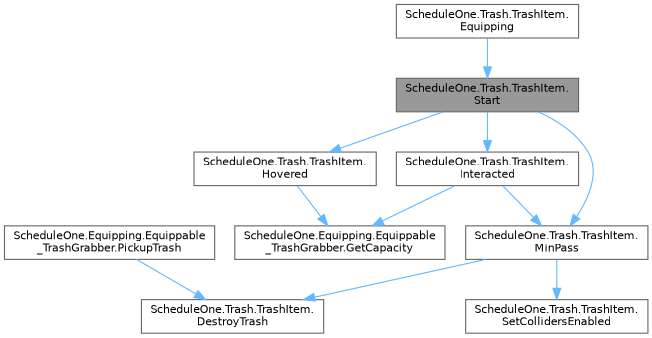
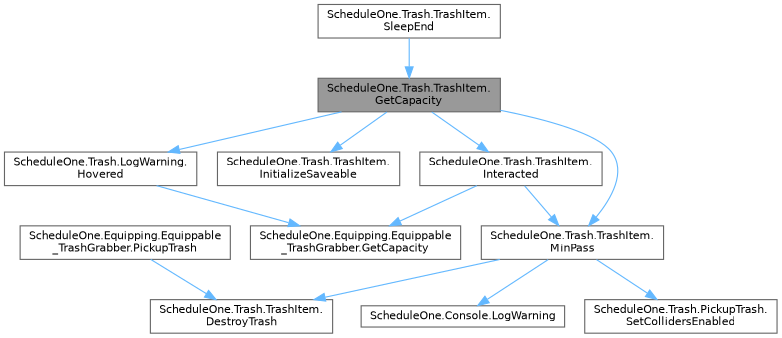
(487, 21) -> (409, 21)
(487, 95) -> (409, 95)
(285, 169) -> (101, 169)
none -> (309, 169)
none -> (463, 316)
(557, 316) -> (681, 316)
